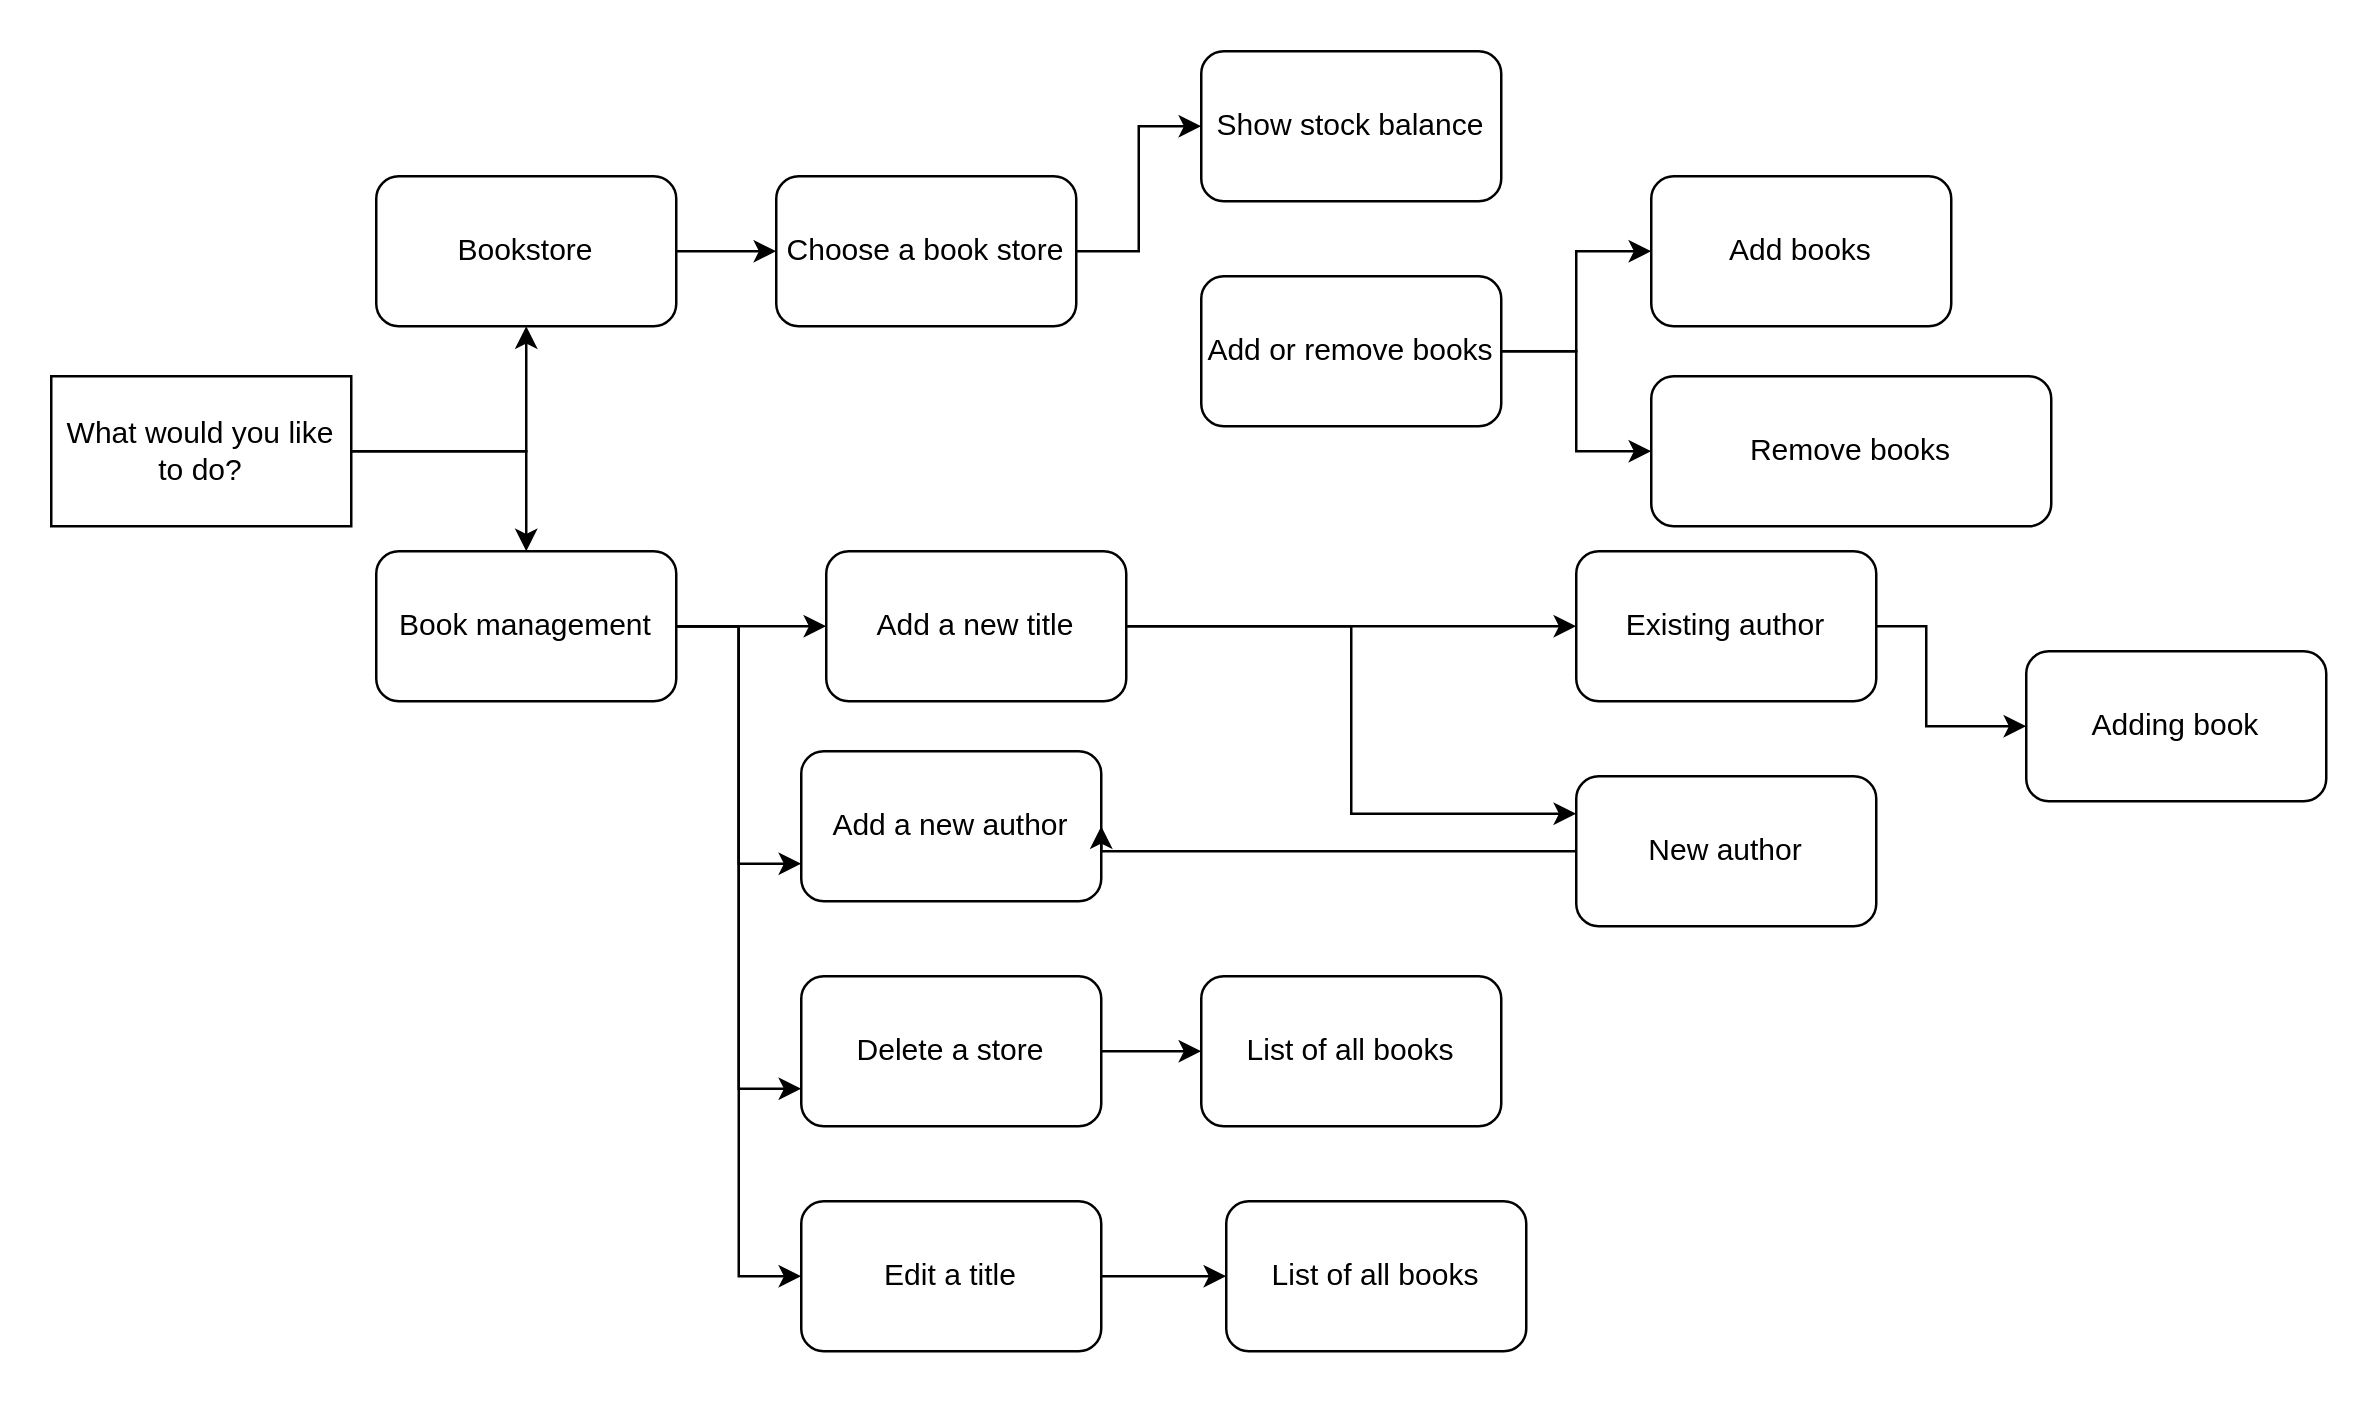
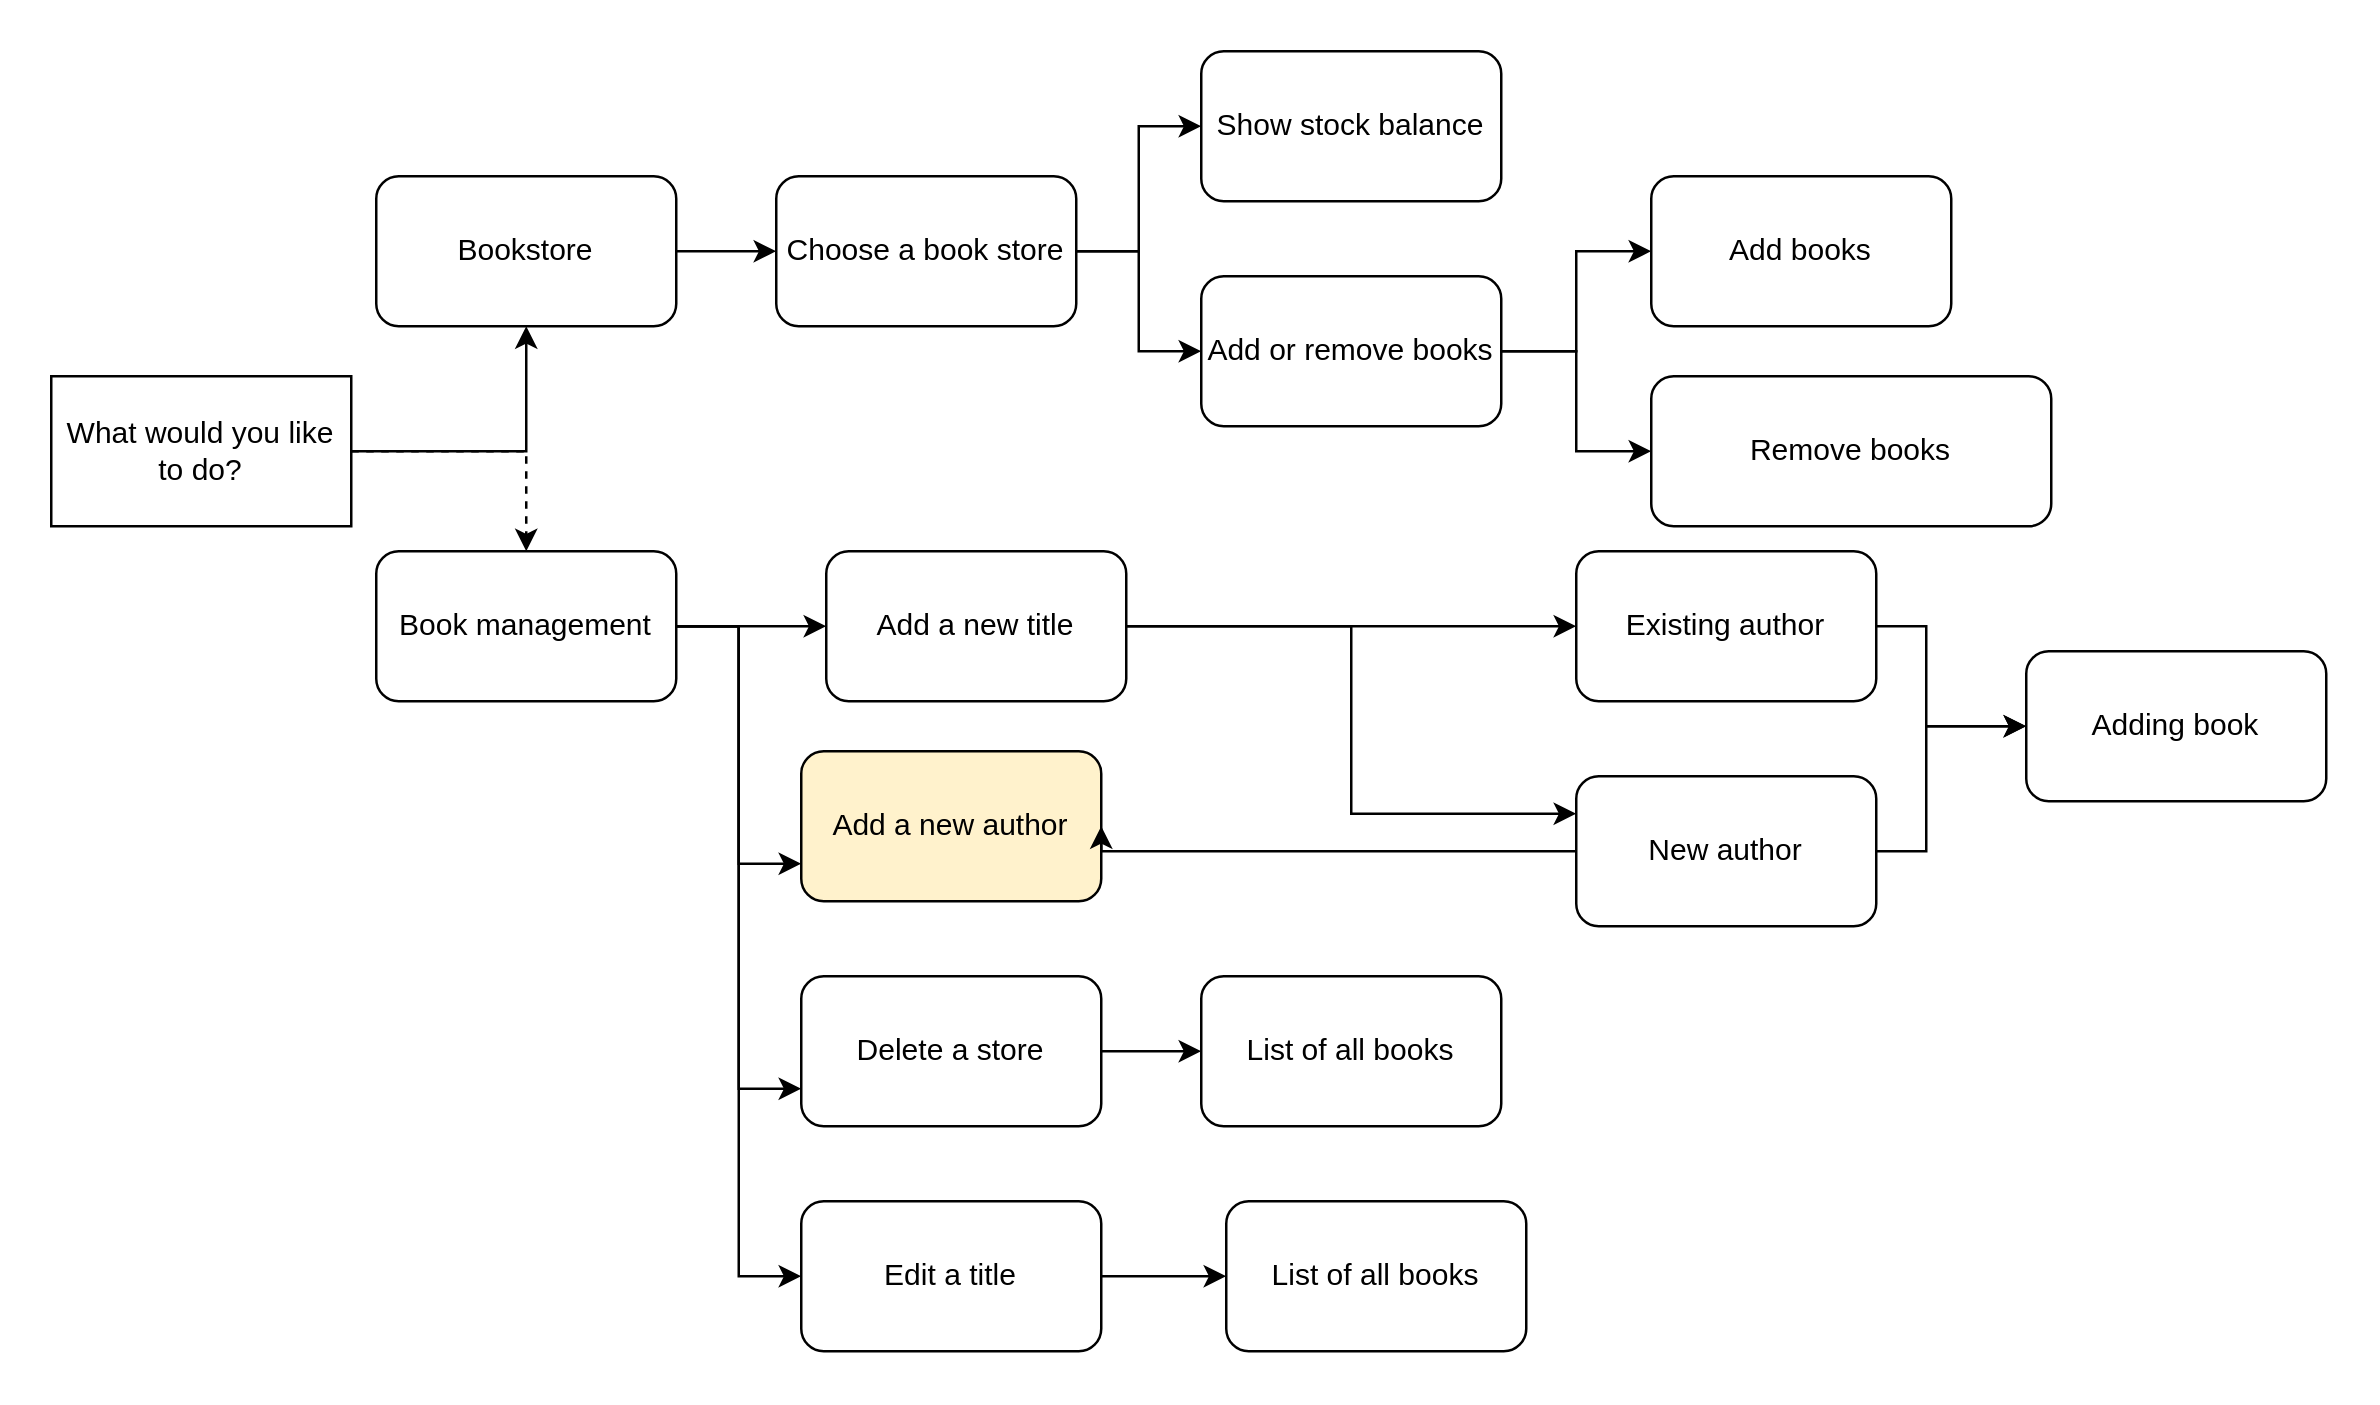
none -> (1139, 324)
(526, 494) -> (526, 494)
none -> (1926, 816)
(951, 826) -> (951, 826)
